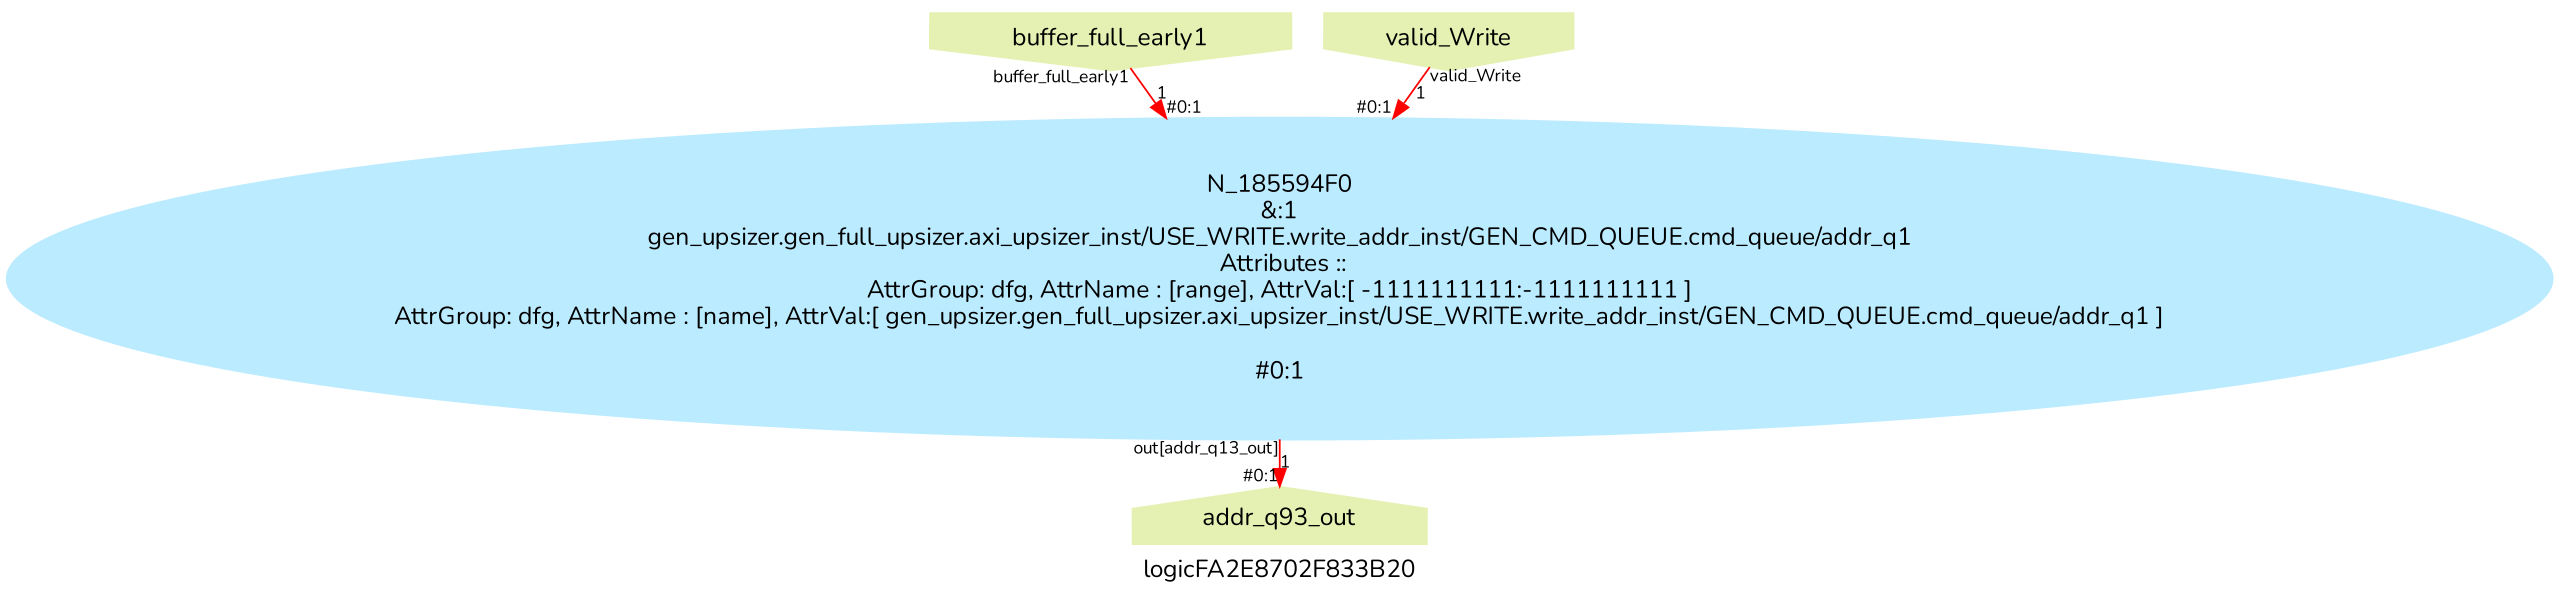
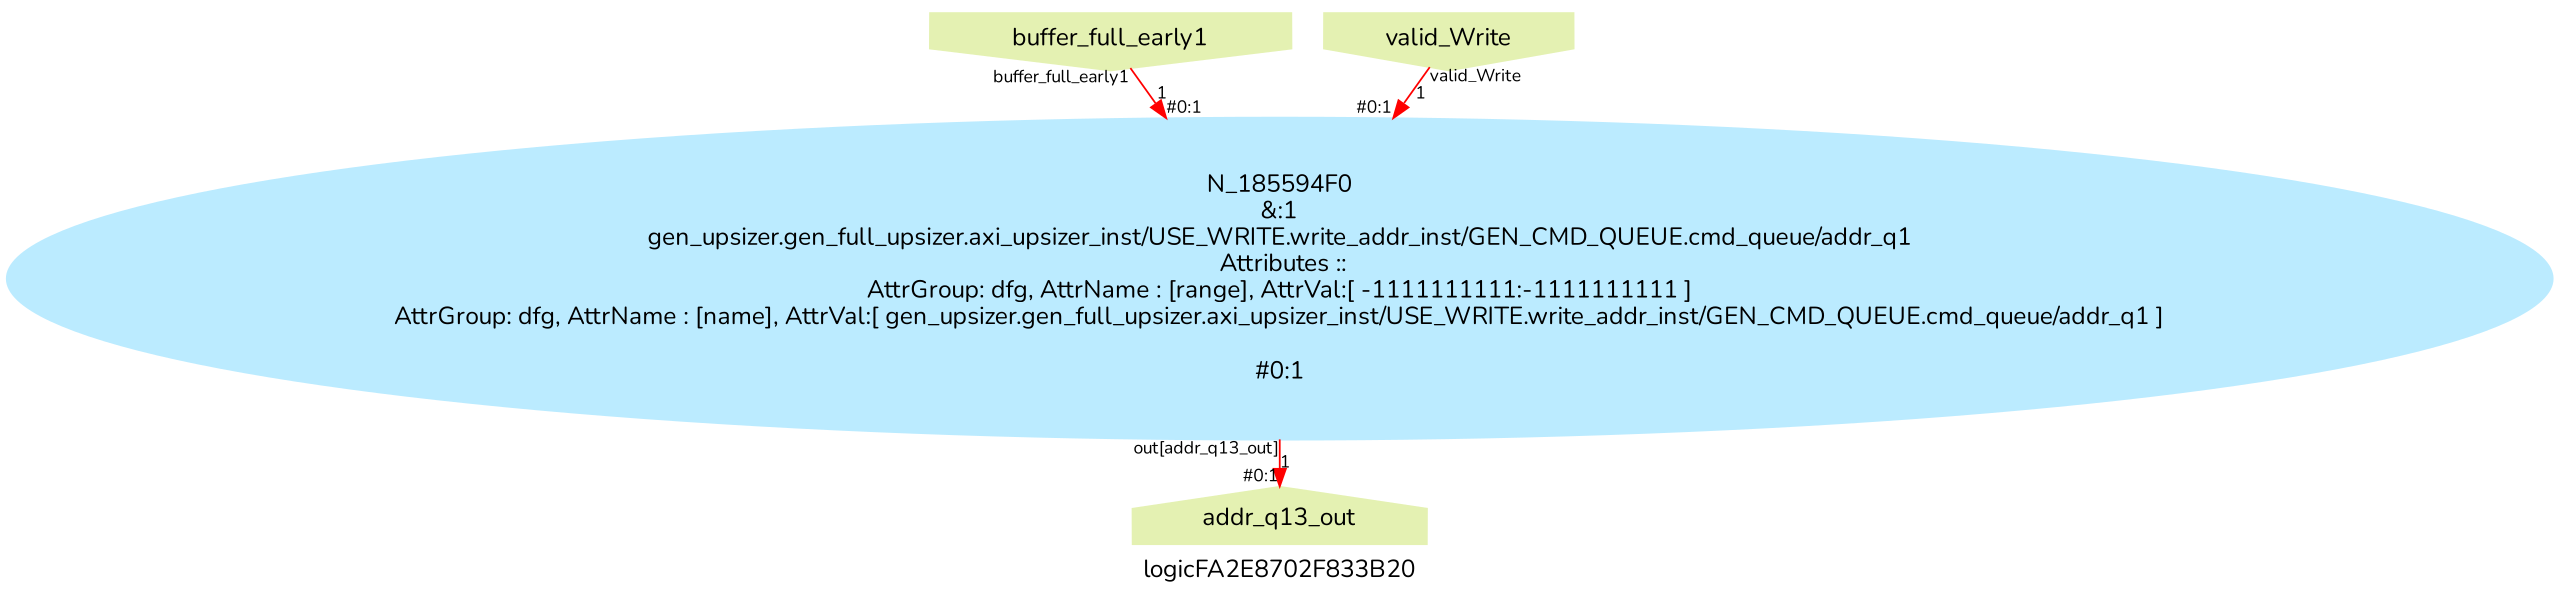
(1280, 519) -> (1280, 519)
